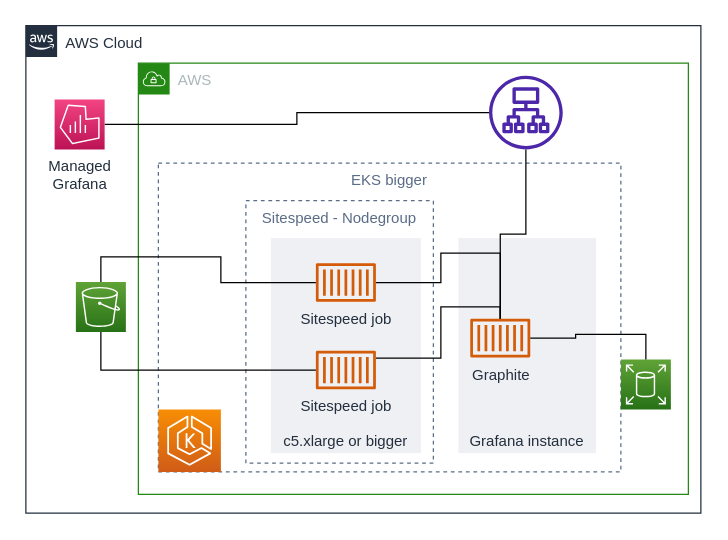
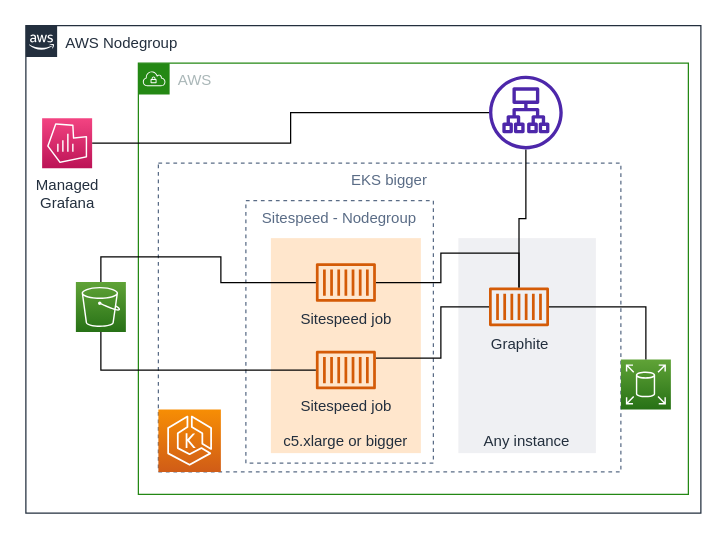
(100, 43) -> (118, 43)
(79, 124) -> (67, 143)
(500, 338) -> (519, 307)
(346, 346) -> (346, 346)
(526, 441) -> (526, 441)
